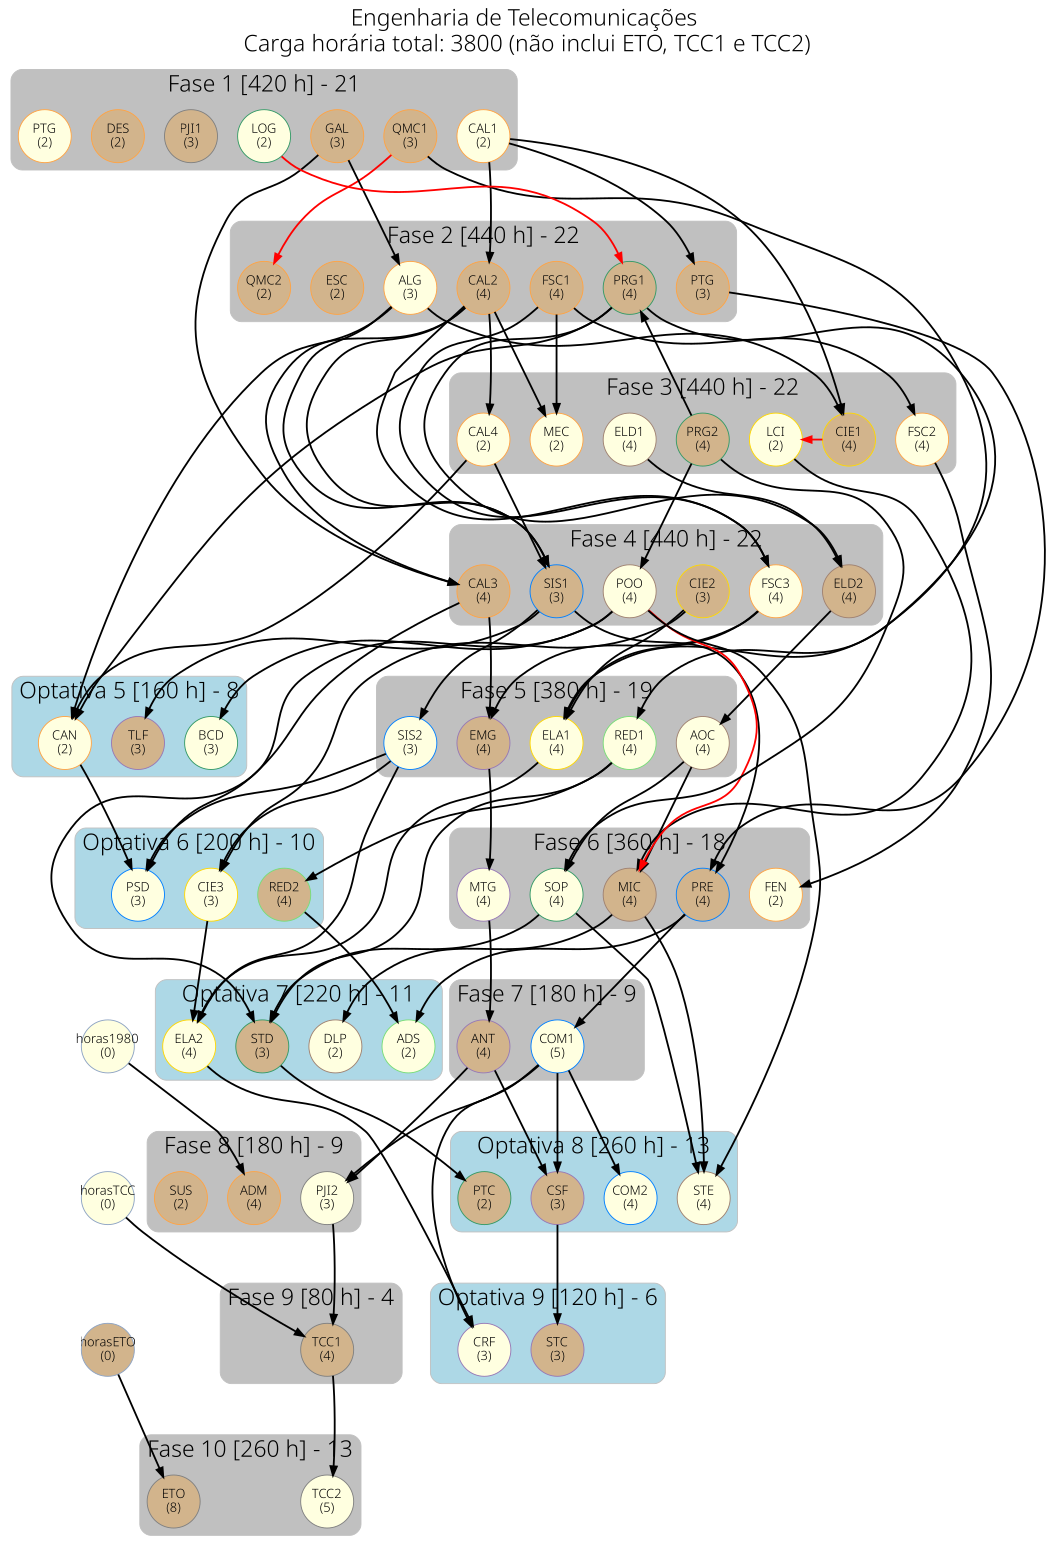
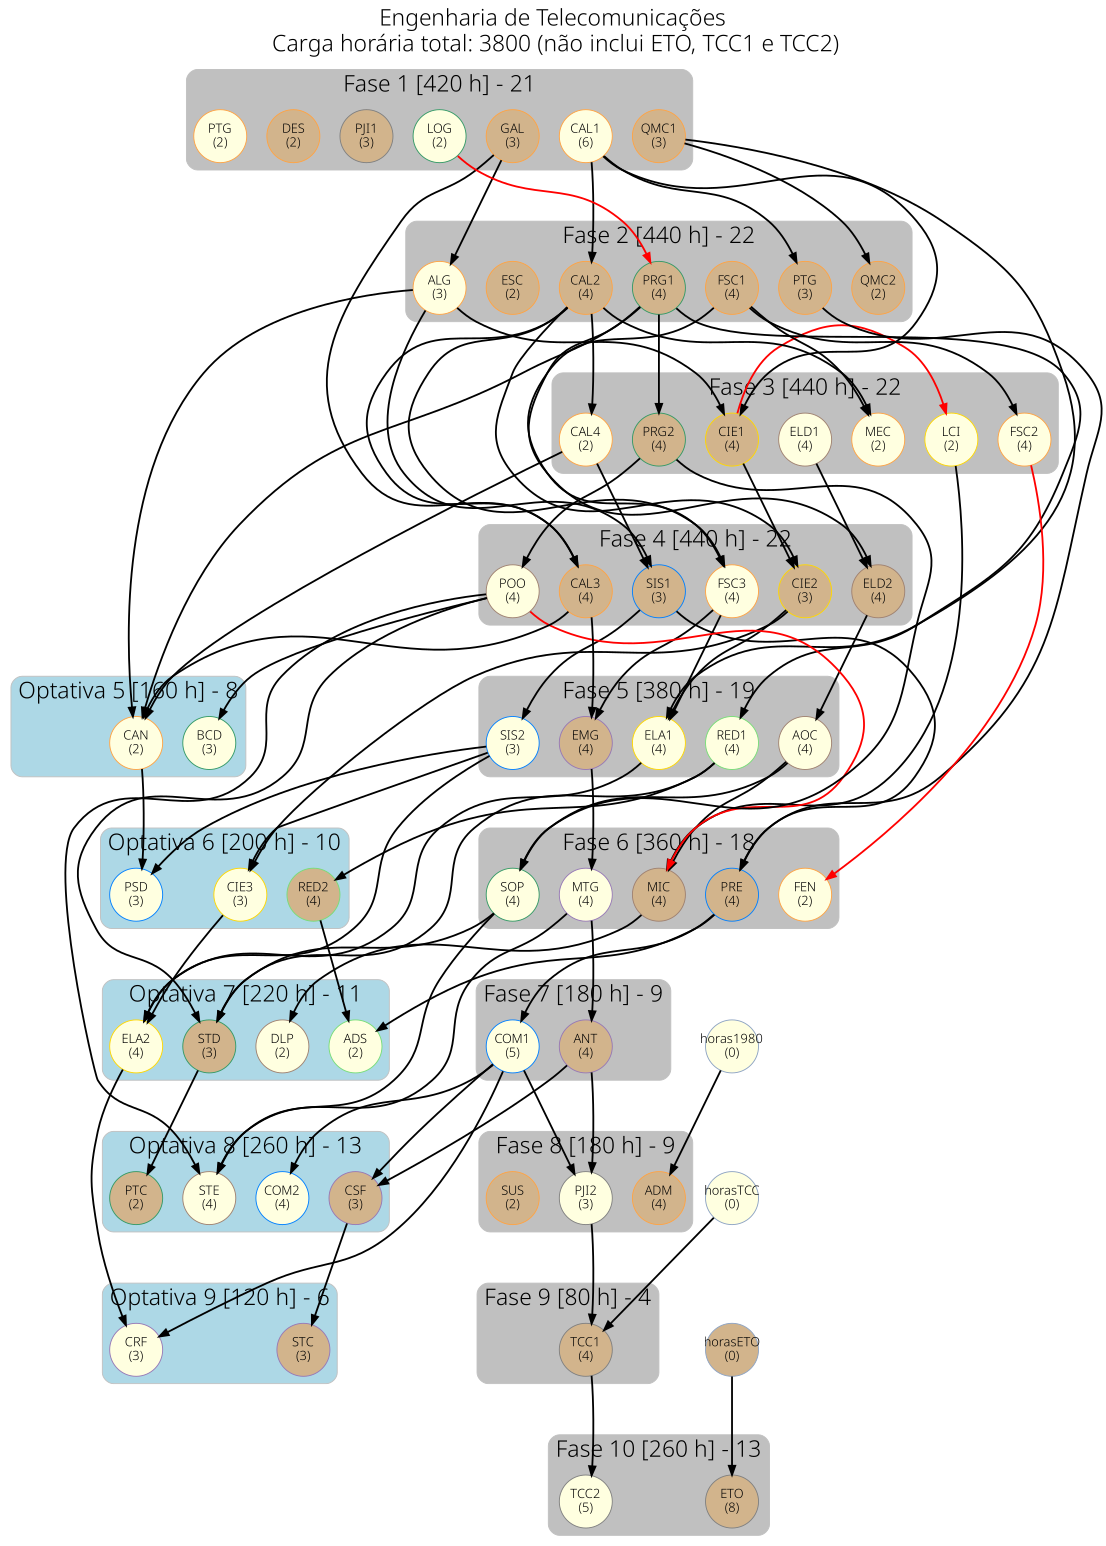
(483, 136) -> (586, 136)
(328, 198) -> (791, 185)
(667, 366) -> (659, 359)
(321, 466) -> (539, 497)
none -> (767, 511)
(987, 713) -> (1002, 699)
(296, 722) -> (350, 641)
(138, 743) -> none
(692, 1035) -> (427, 1084)
